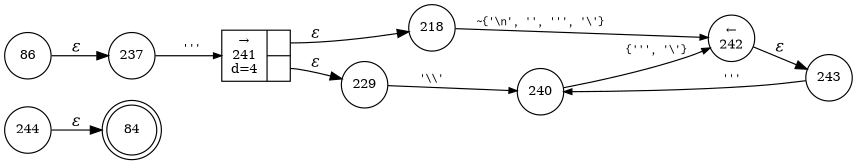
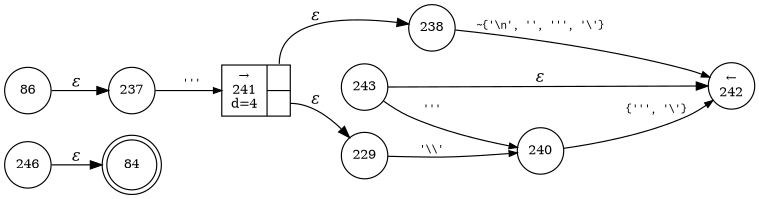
(432, 28) -> (432, 28)
(775, 56) -> (542, 87)
(28, 130) -> (28, 165)
